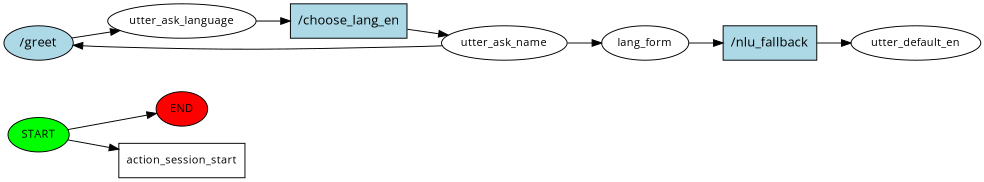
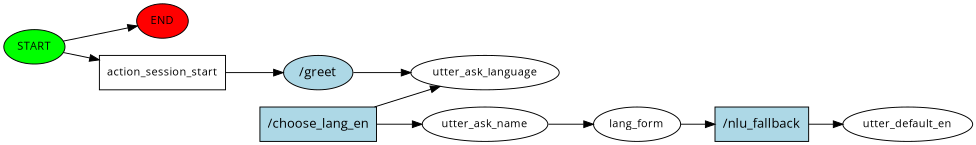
(268, 21) -> (403, 98)
(262, 49) -> (249, 73)
